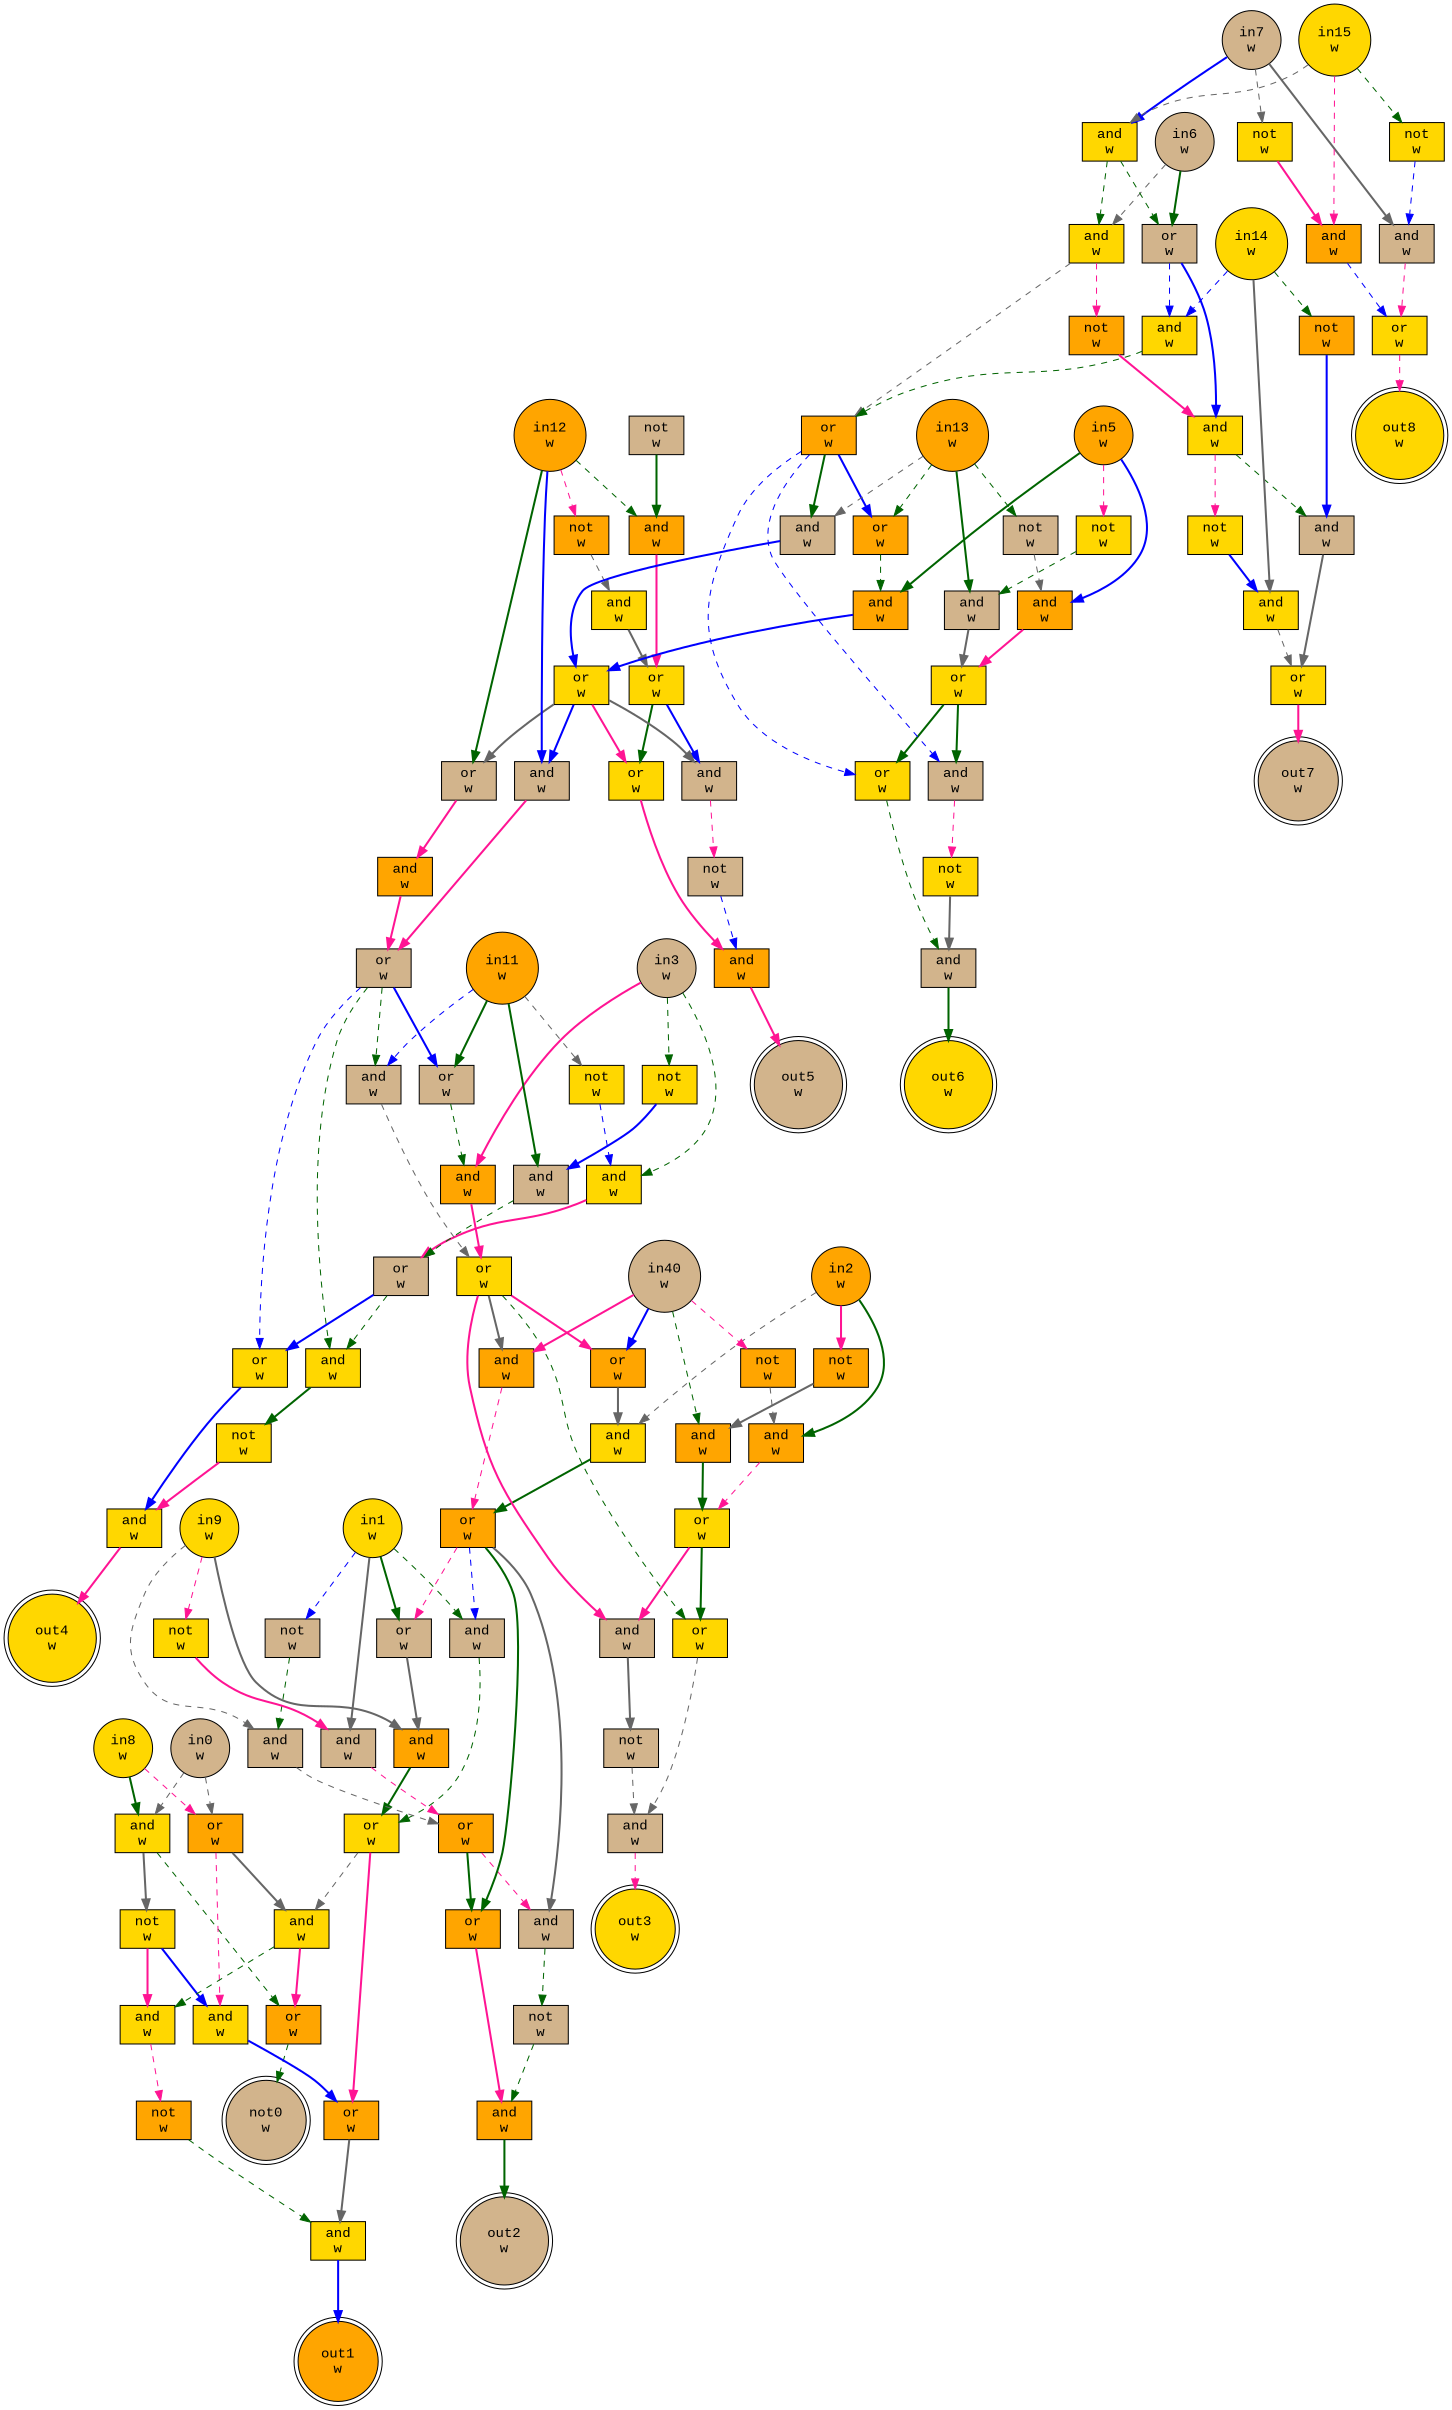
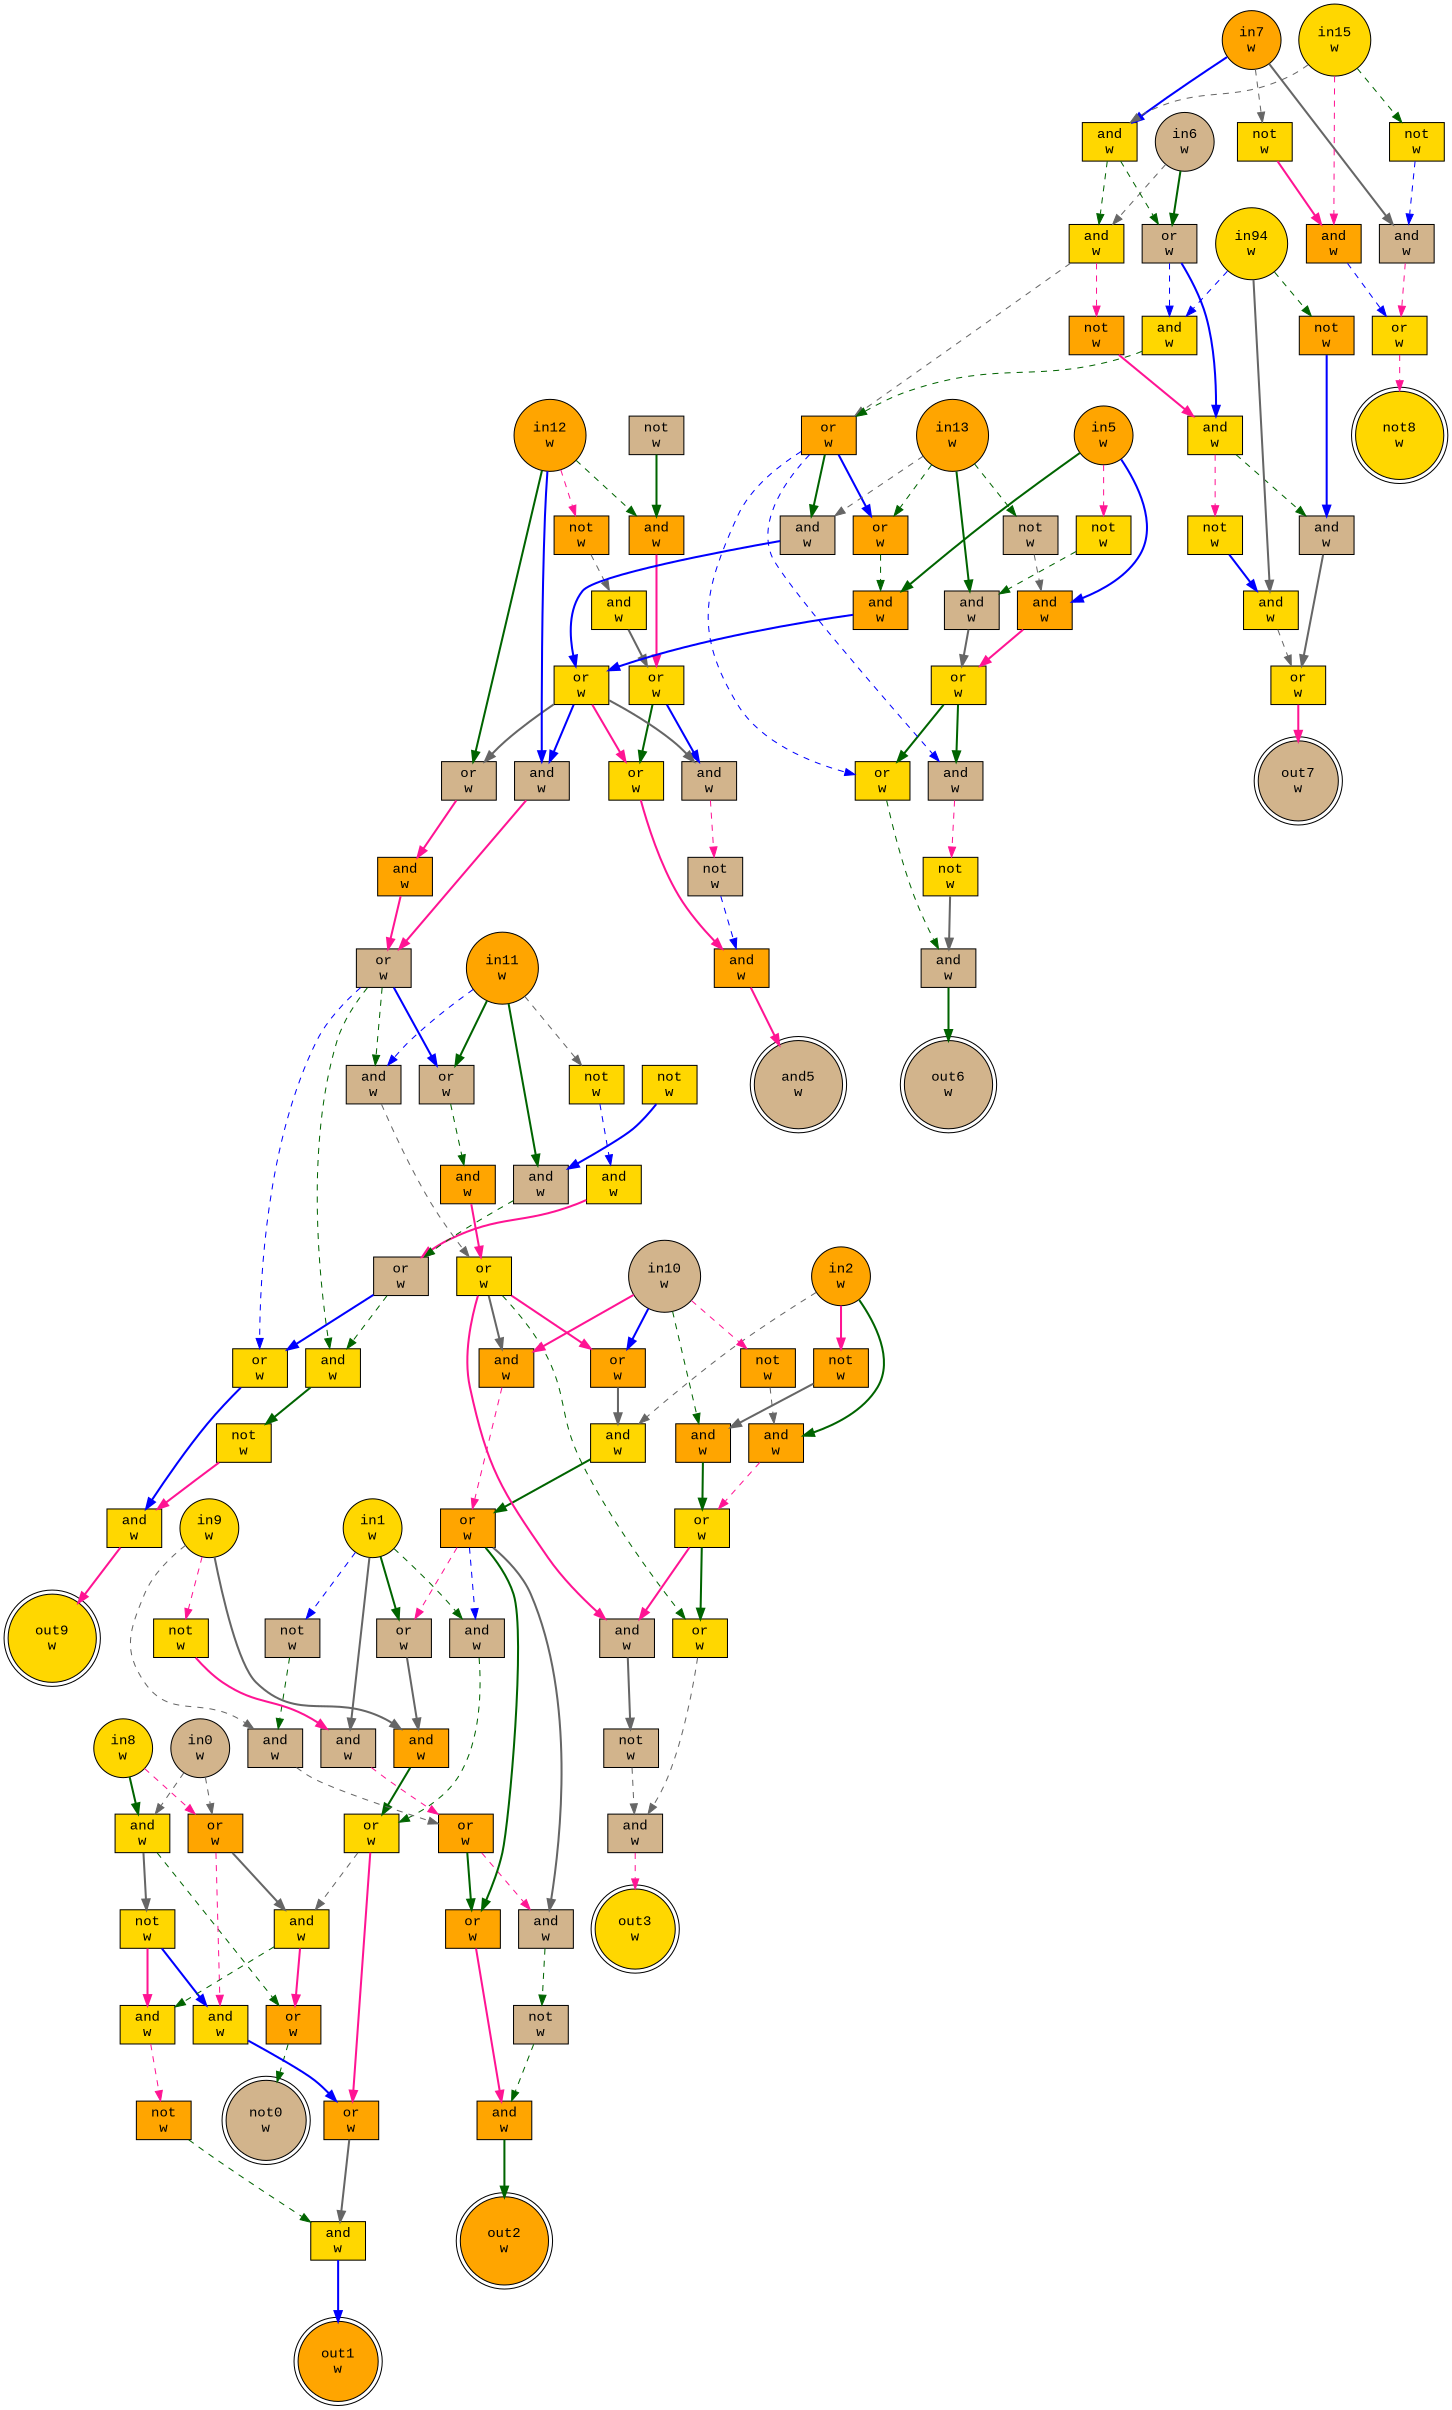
(1252, 40) -> (1252, 40)
(1252, 244) -> (1252, 244)
(1400, 435) -> (1400, 435)
(667, 968) -> none
(798, 1085) -> (798, 1085)
(948, 1085) -> (948, 1085)
(665, 1276) -> (665, 1276)
(52, 1638) -> (52, 1638)
(504, 2241) -> (504, 2241)
